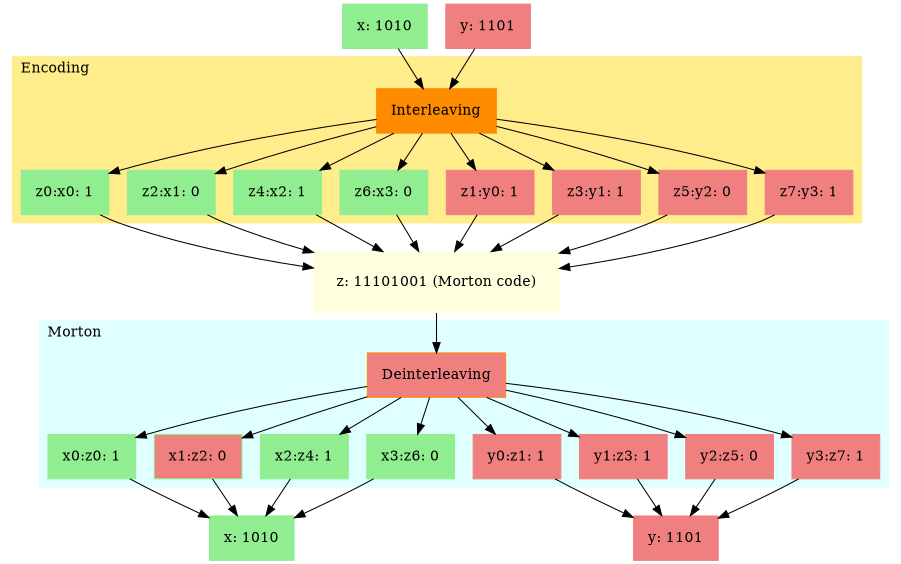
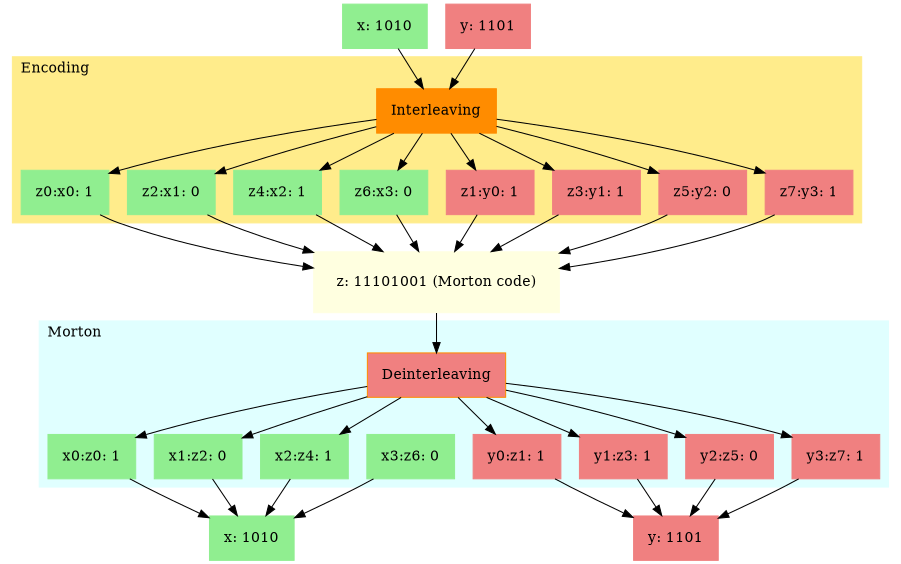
(425, 411) -> none
(198, 457) -> (198, 457)
